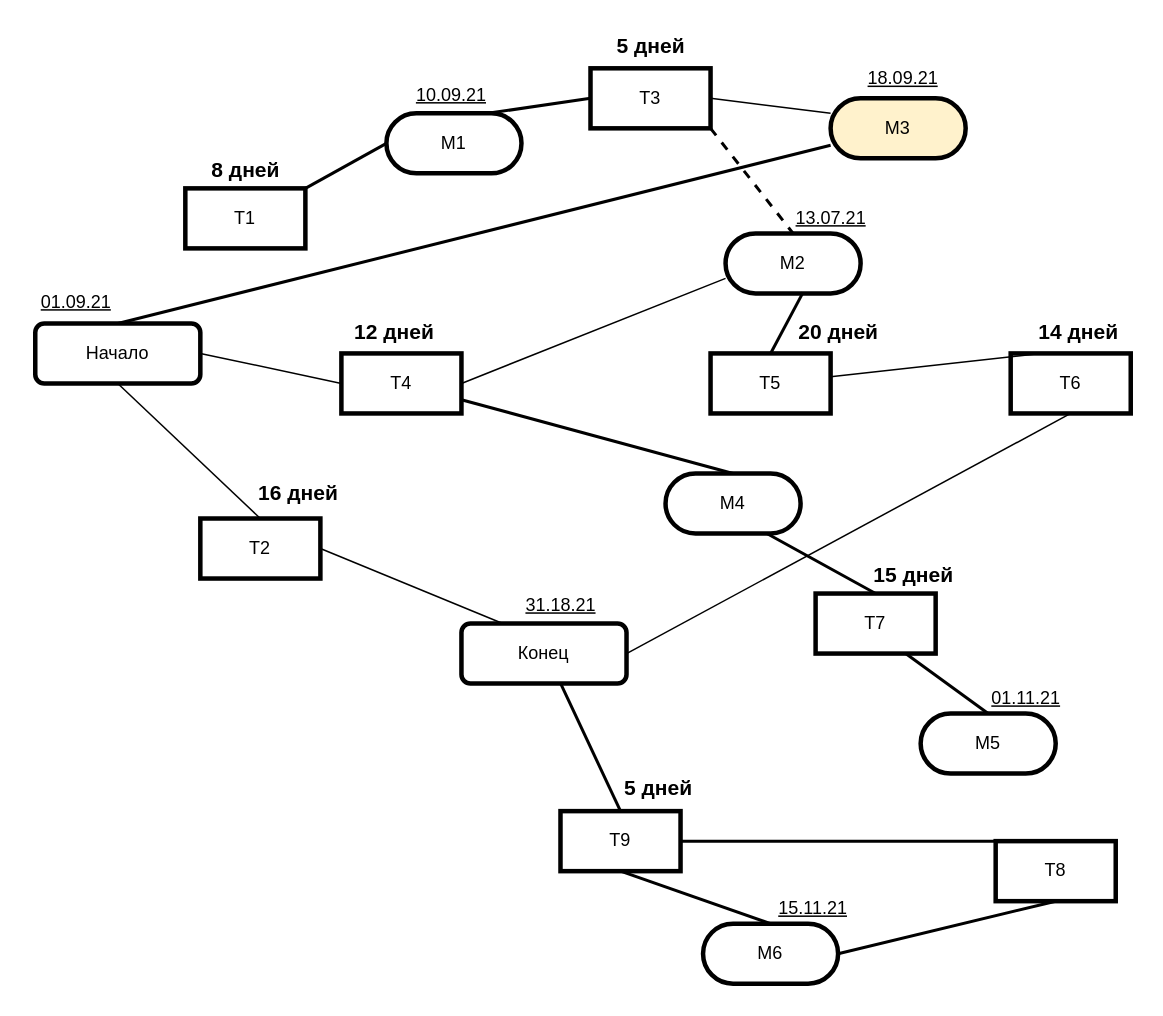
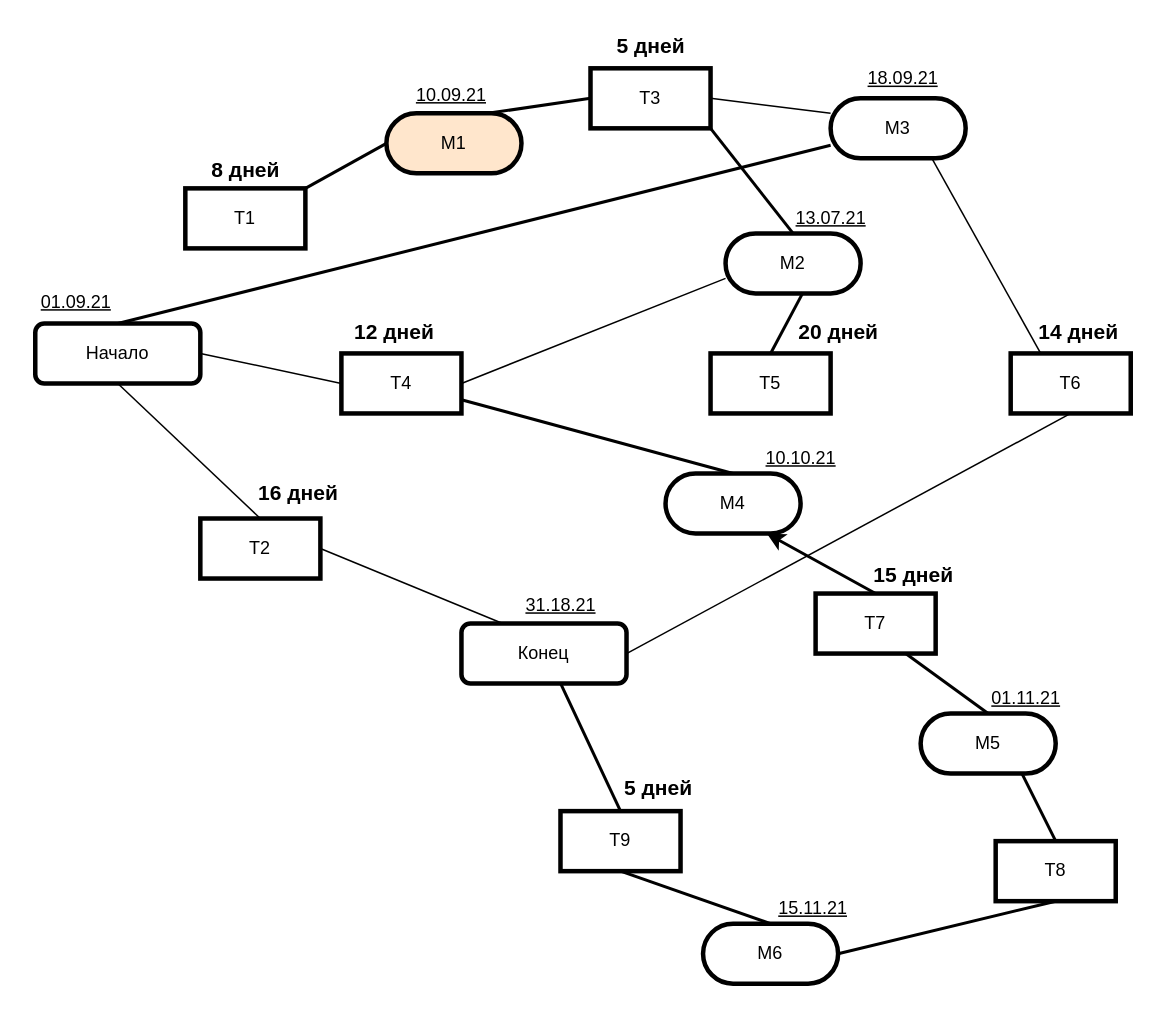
(898, 128) -> (898, 128)
(454, 143) -> (454, 143)
(751, 180) -> (751, 180)
(927, 366) -> (986, 256)
none -> (800, 458)
(774, 538) -> (779, 540)
(838, 841) -> (1039, 807)
